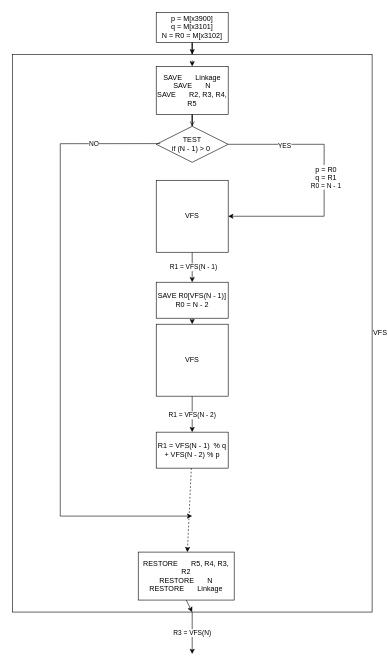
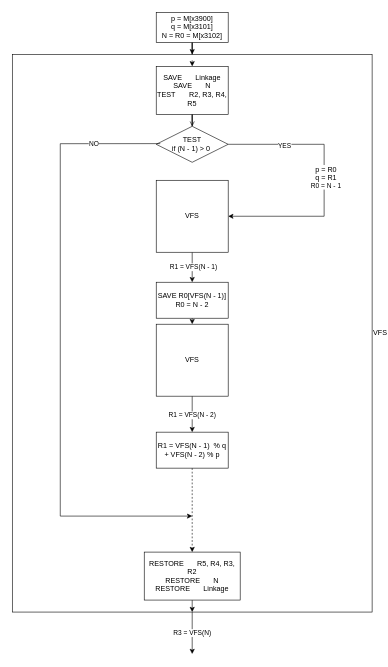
(192, 90) -> (192, 90)
(186, 576) -> (192, 576)
